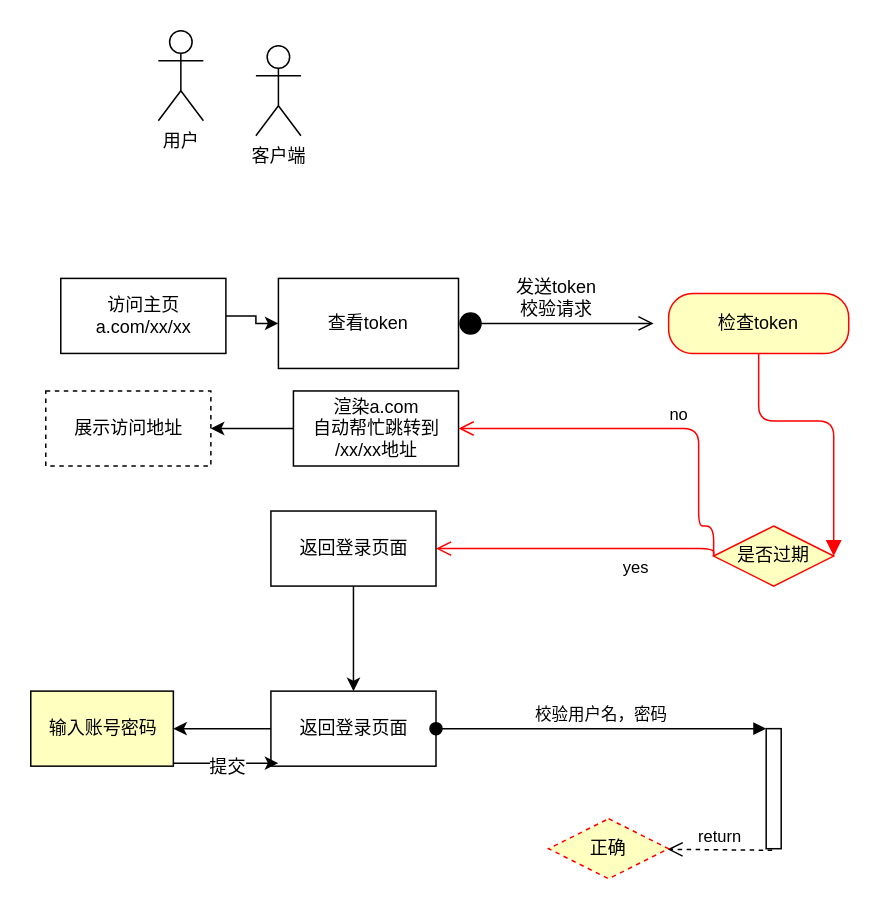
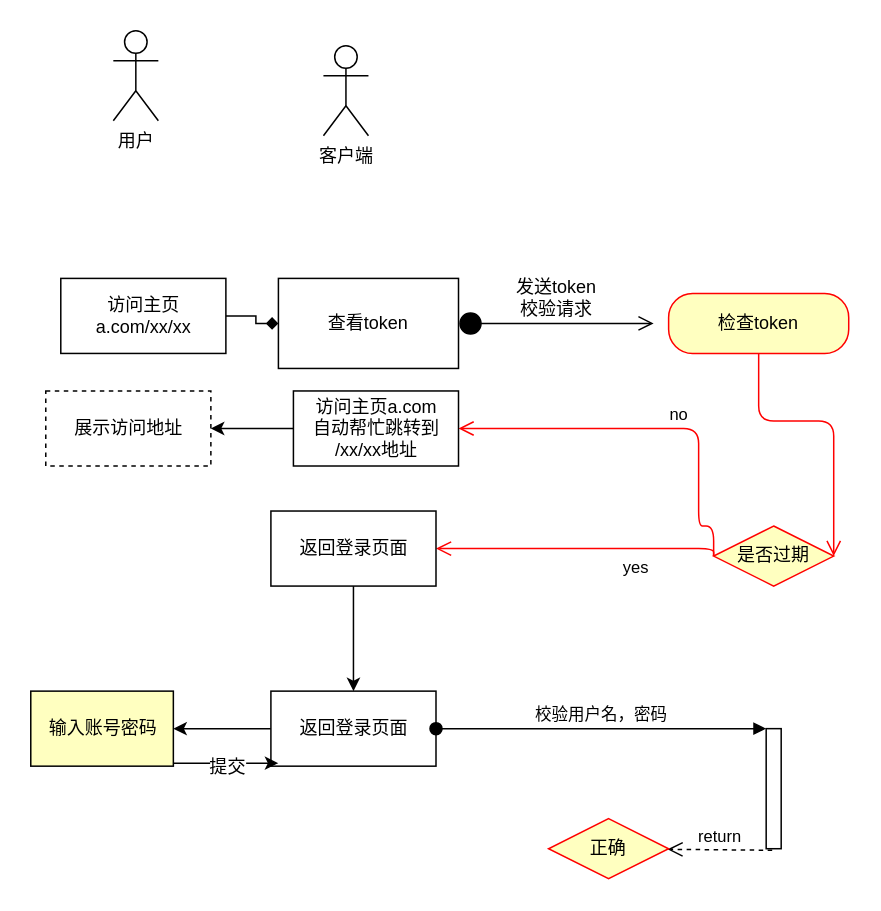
(181, 76) -> (136, 76)
(278, 91) -> (346, 91)
(267, 323) -> (266, 323)
(377, 428) -> (377, 428)
(833, 539) -> (833, 544)
(608, 848) -> (608, 848)
